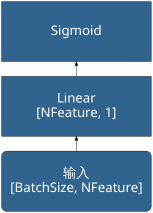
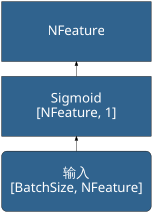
(76, 32) -> (76, 32)
(76, 106) -> (76, 106)
